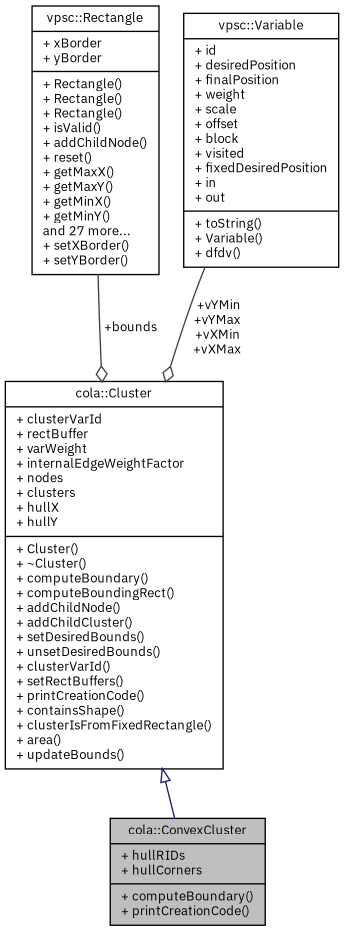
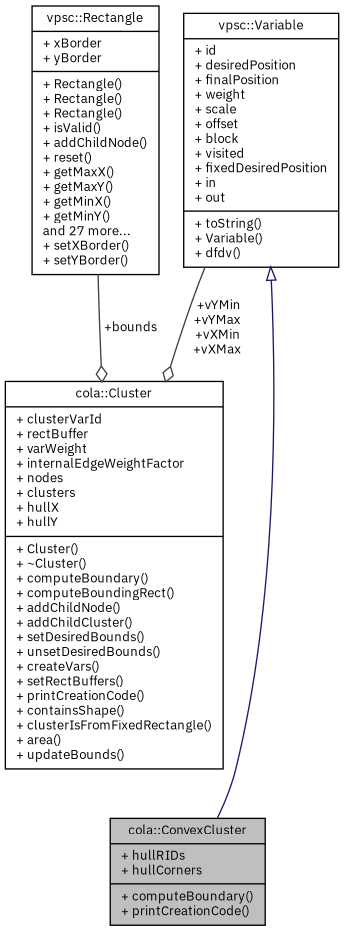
(63, 667) -> (58, 667)
(170, 800) -> (268, 552)
